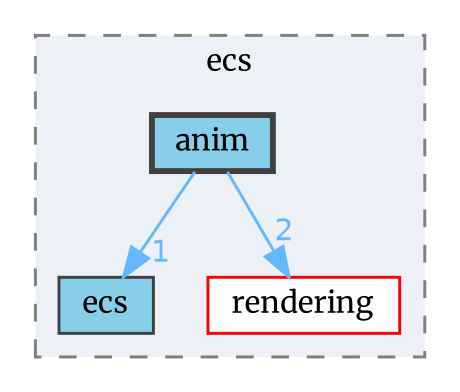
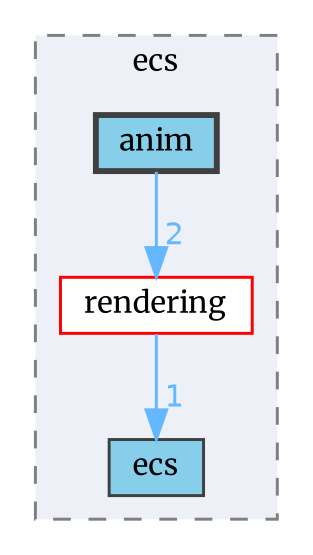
(167, 212) -> (156, 372)
